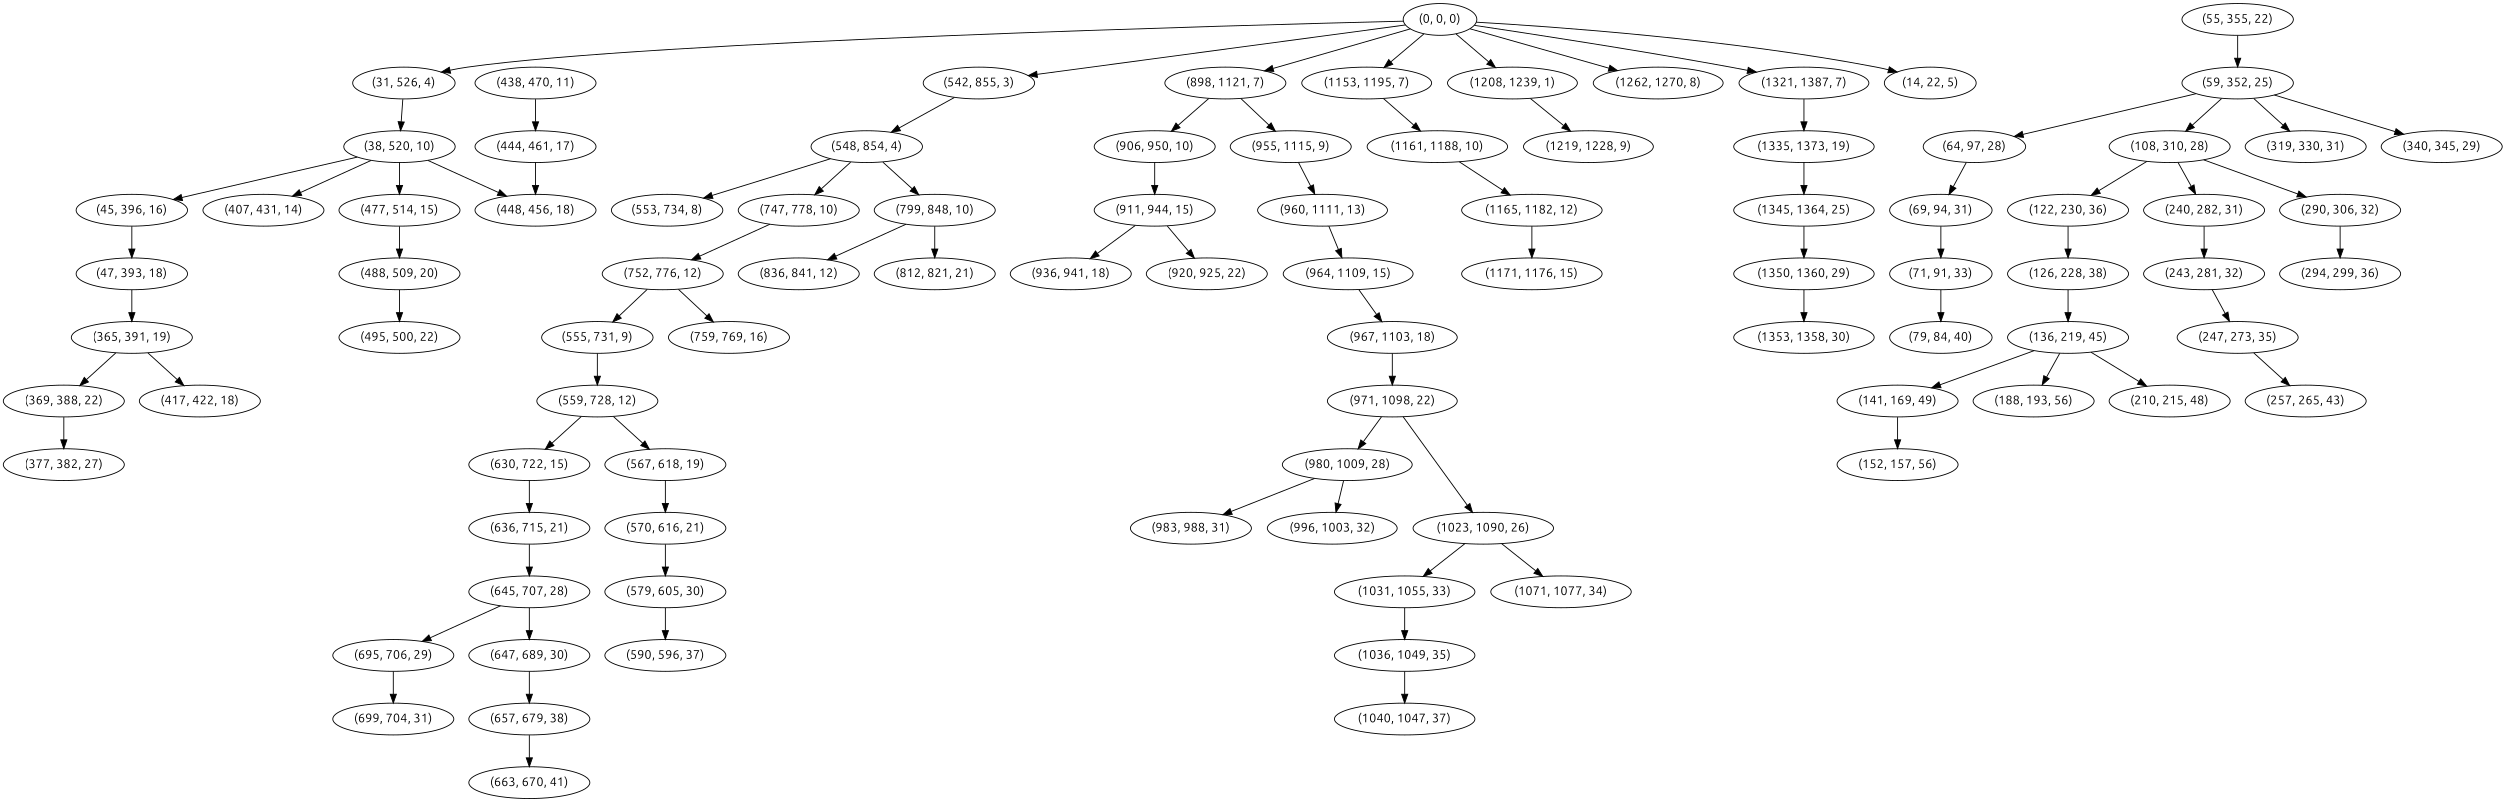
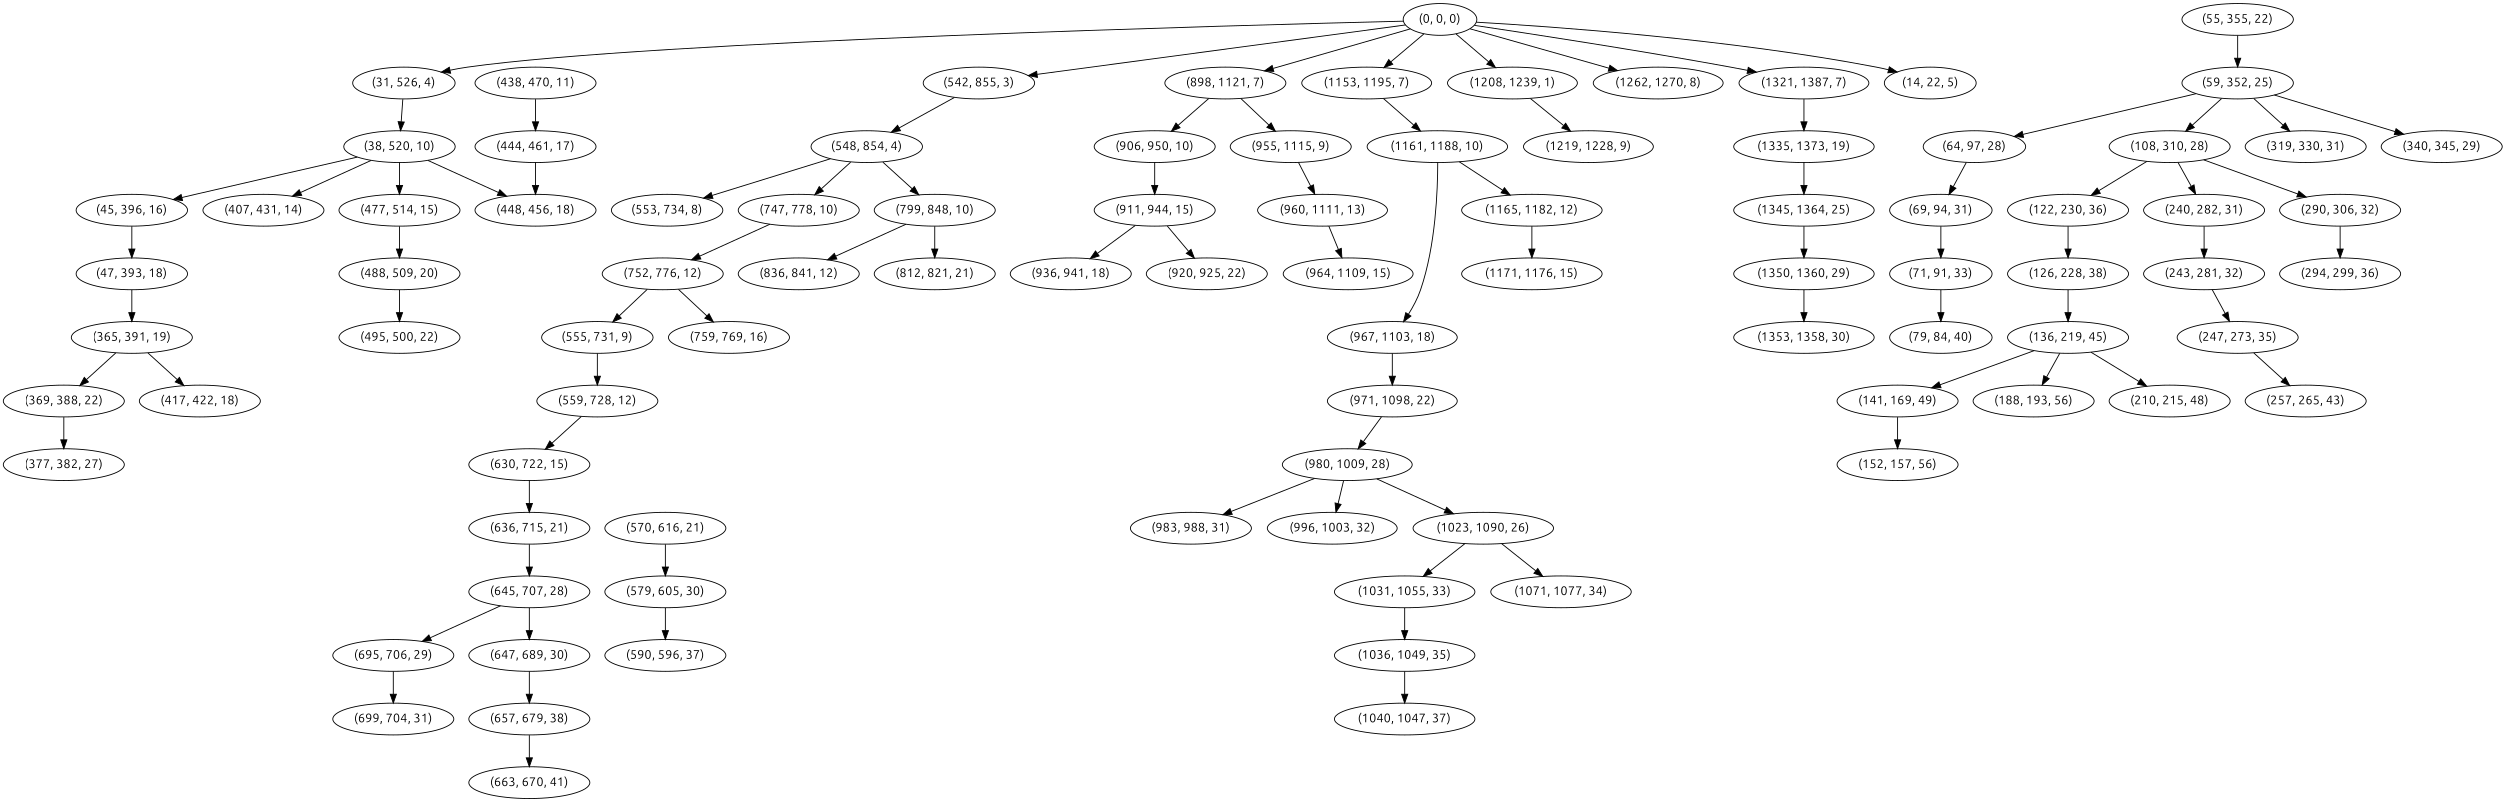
(1368, 302) -> (1432, 241)
(1435, 461) -> (1411, 494)
(665, 465) -> none
